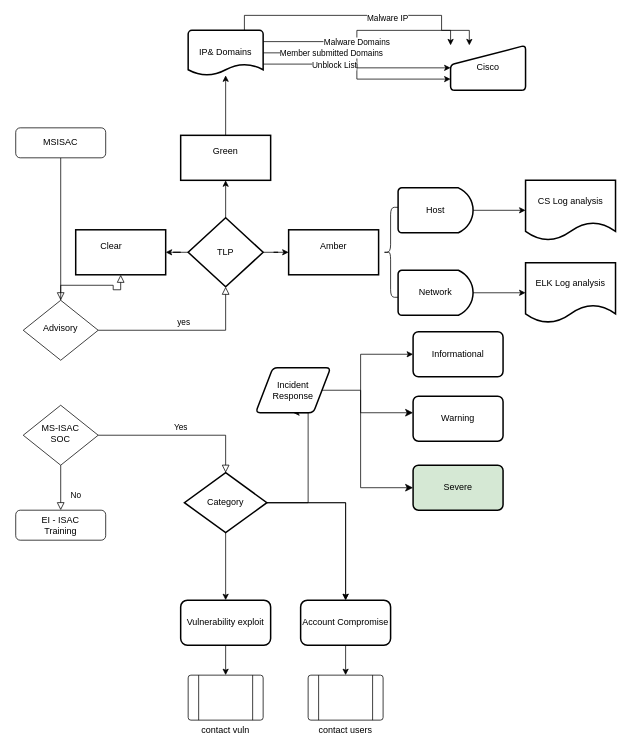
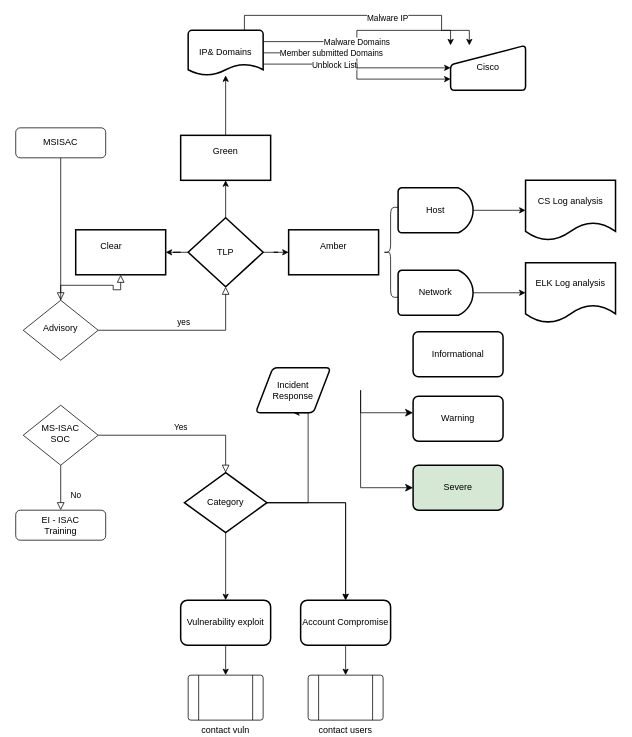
(360, 368) -> none
